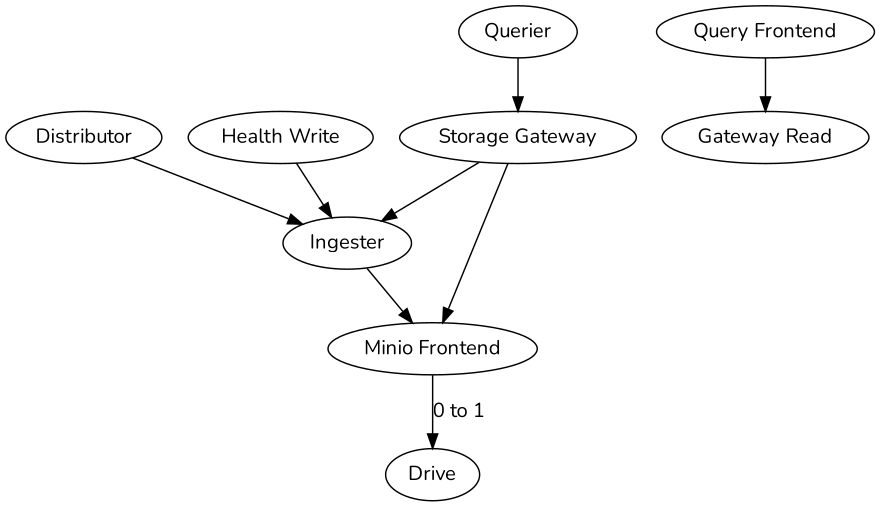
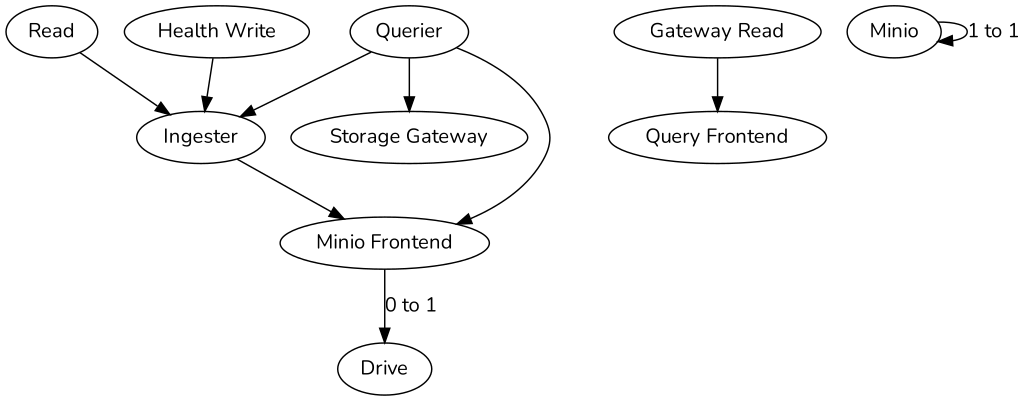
none -> (894, 32)
(766, 78) -> (718, 78)
(84, 137) -> (52, 32)
(437, 188) -> (312, 81)
(478, 236) -> (549, 129)
